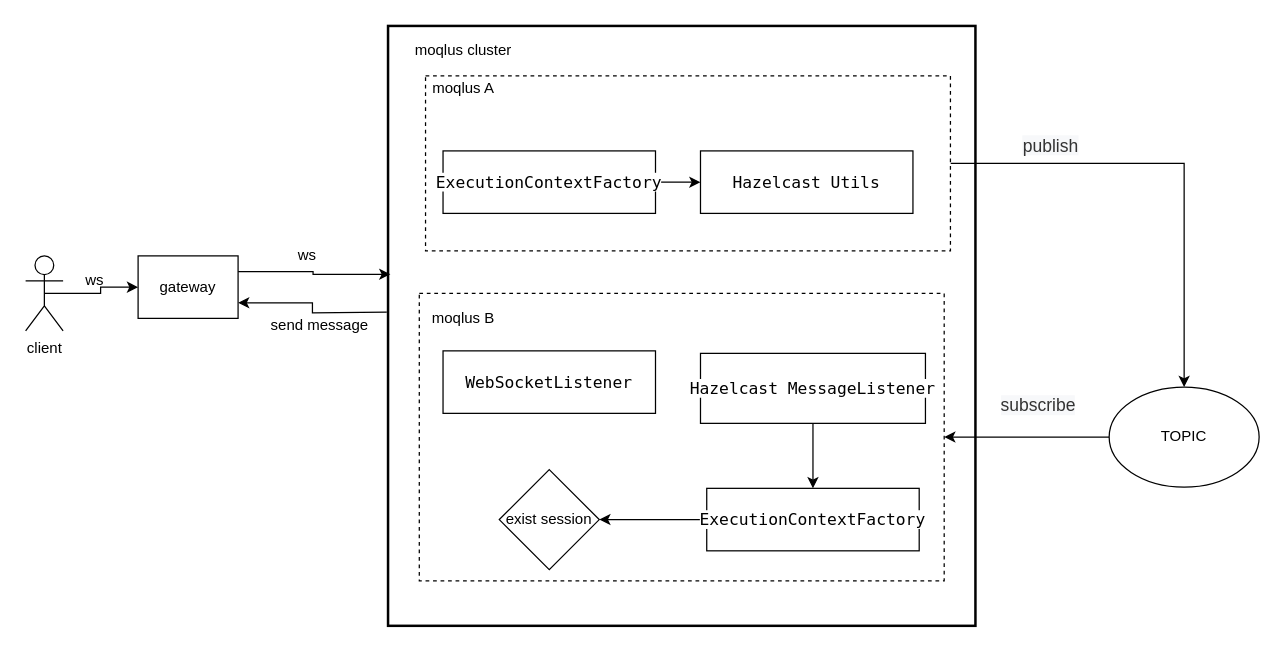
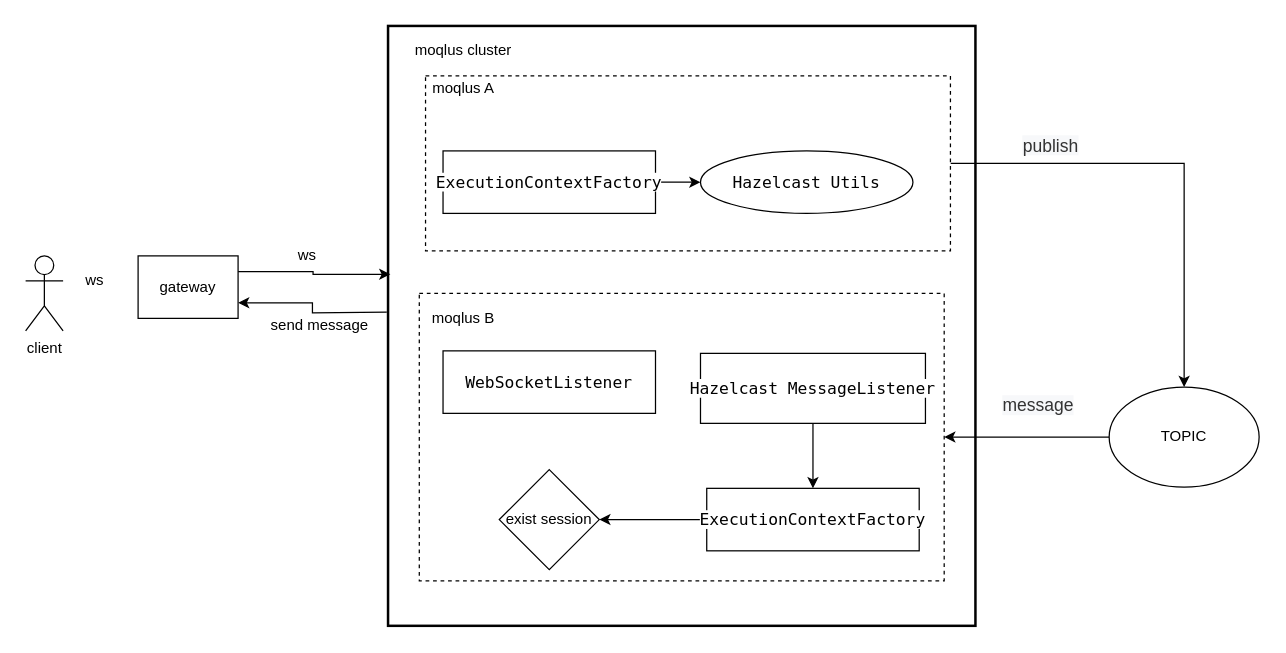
(807, 182) -> (807, 182)
(92, 293) -> none
(1039, 404) -> (1039, 404)
